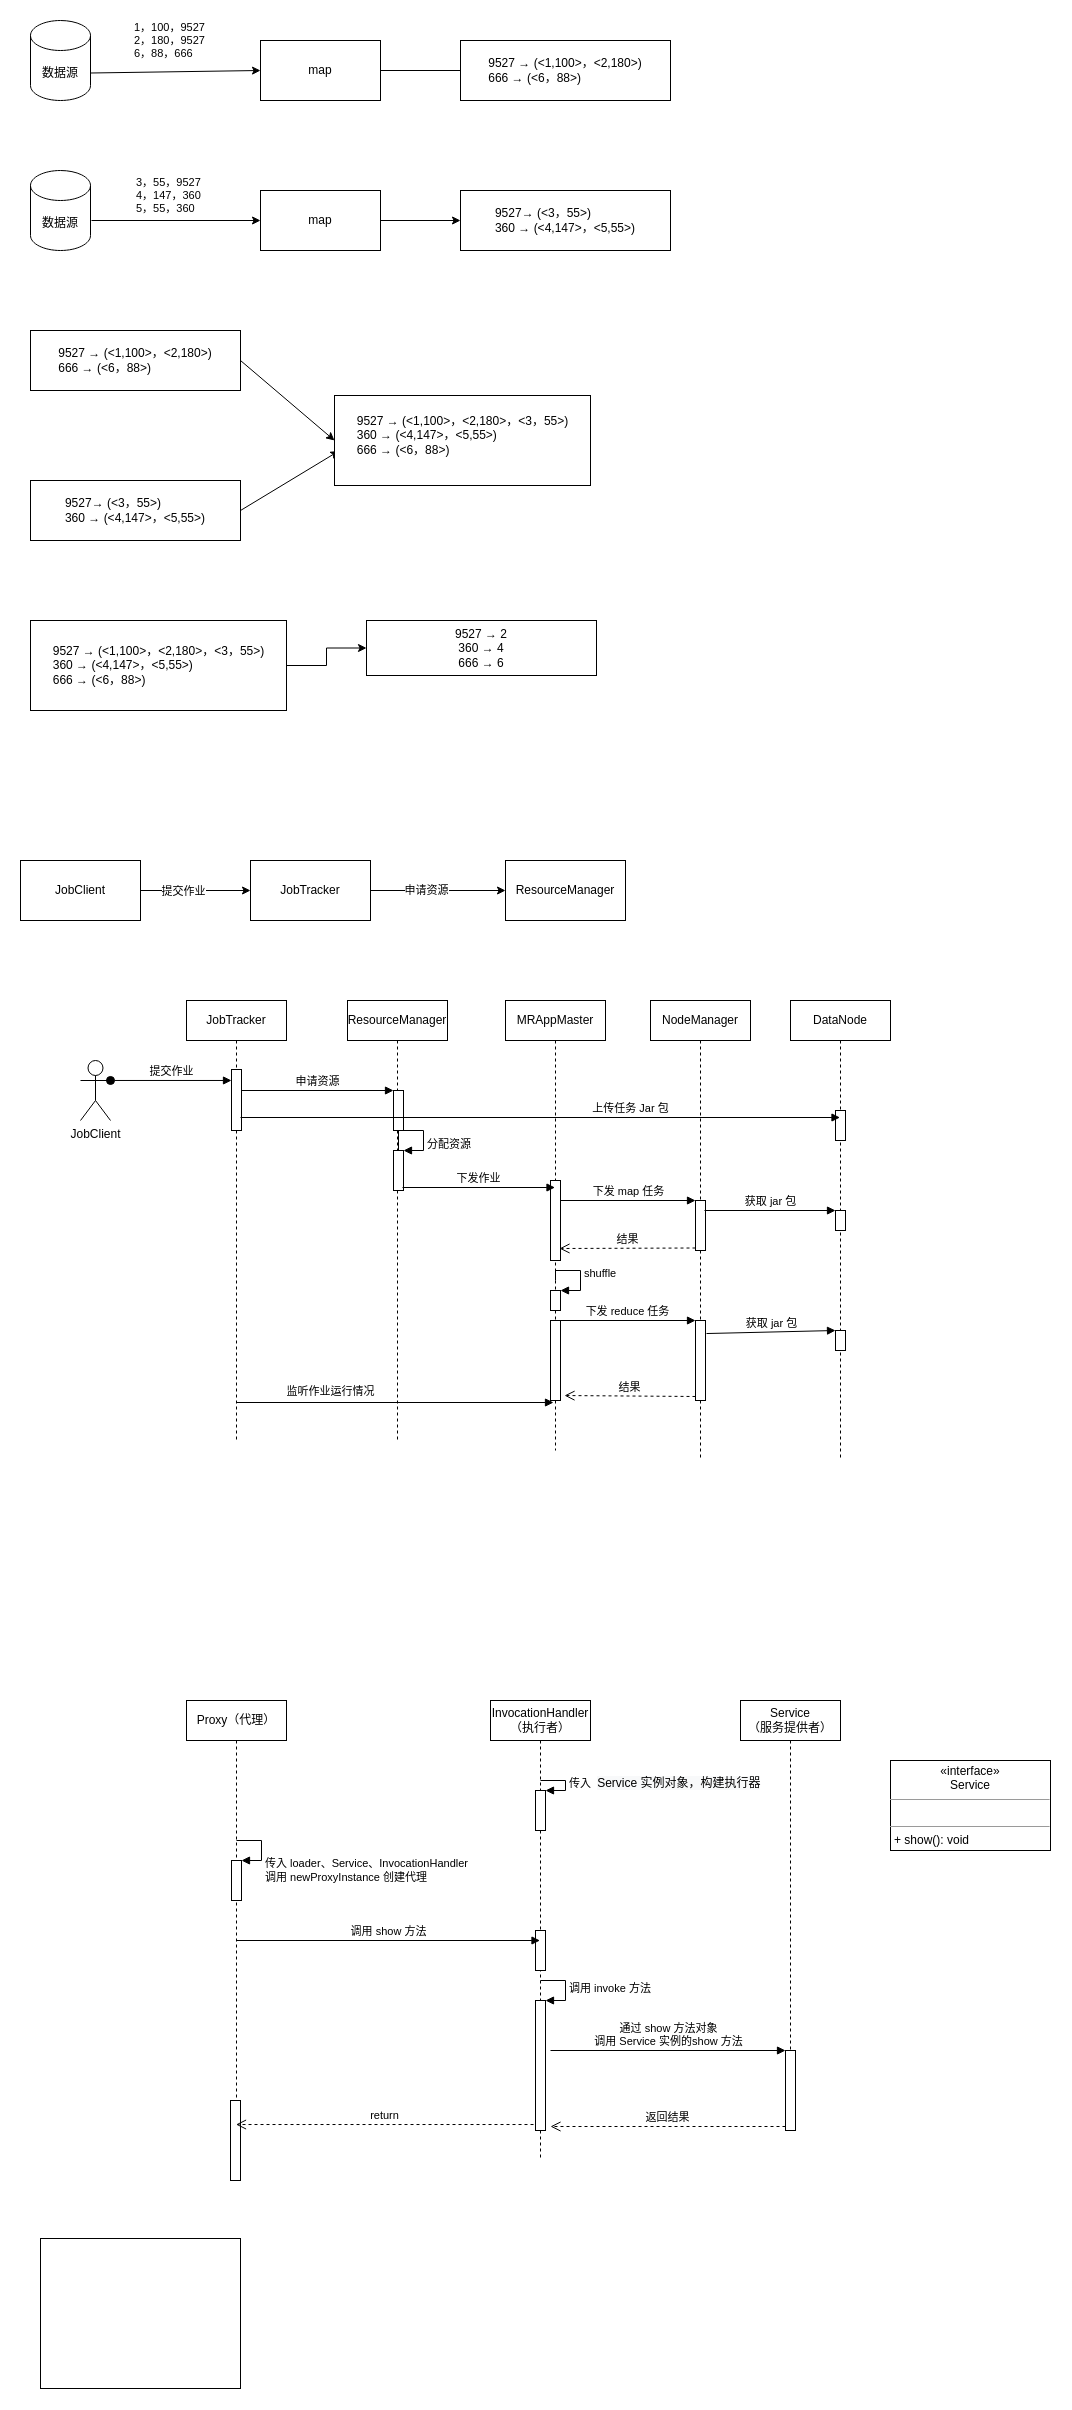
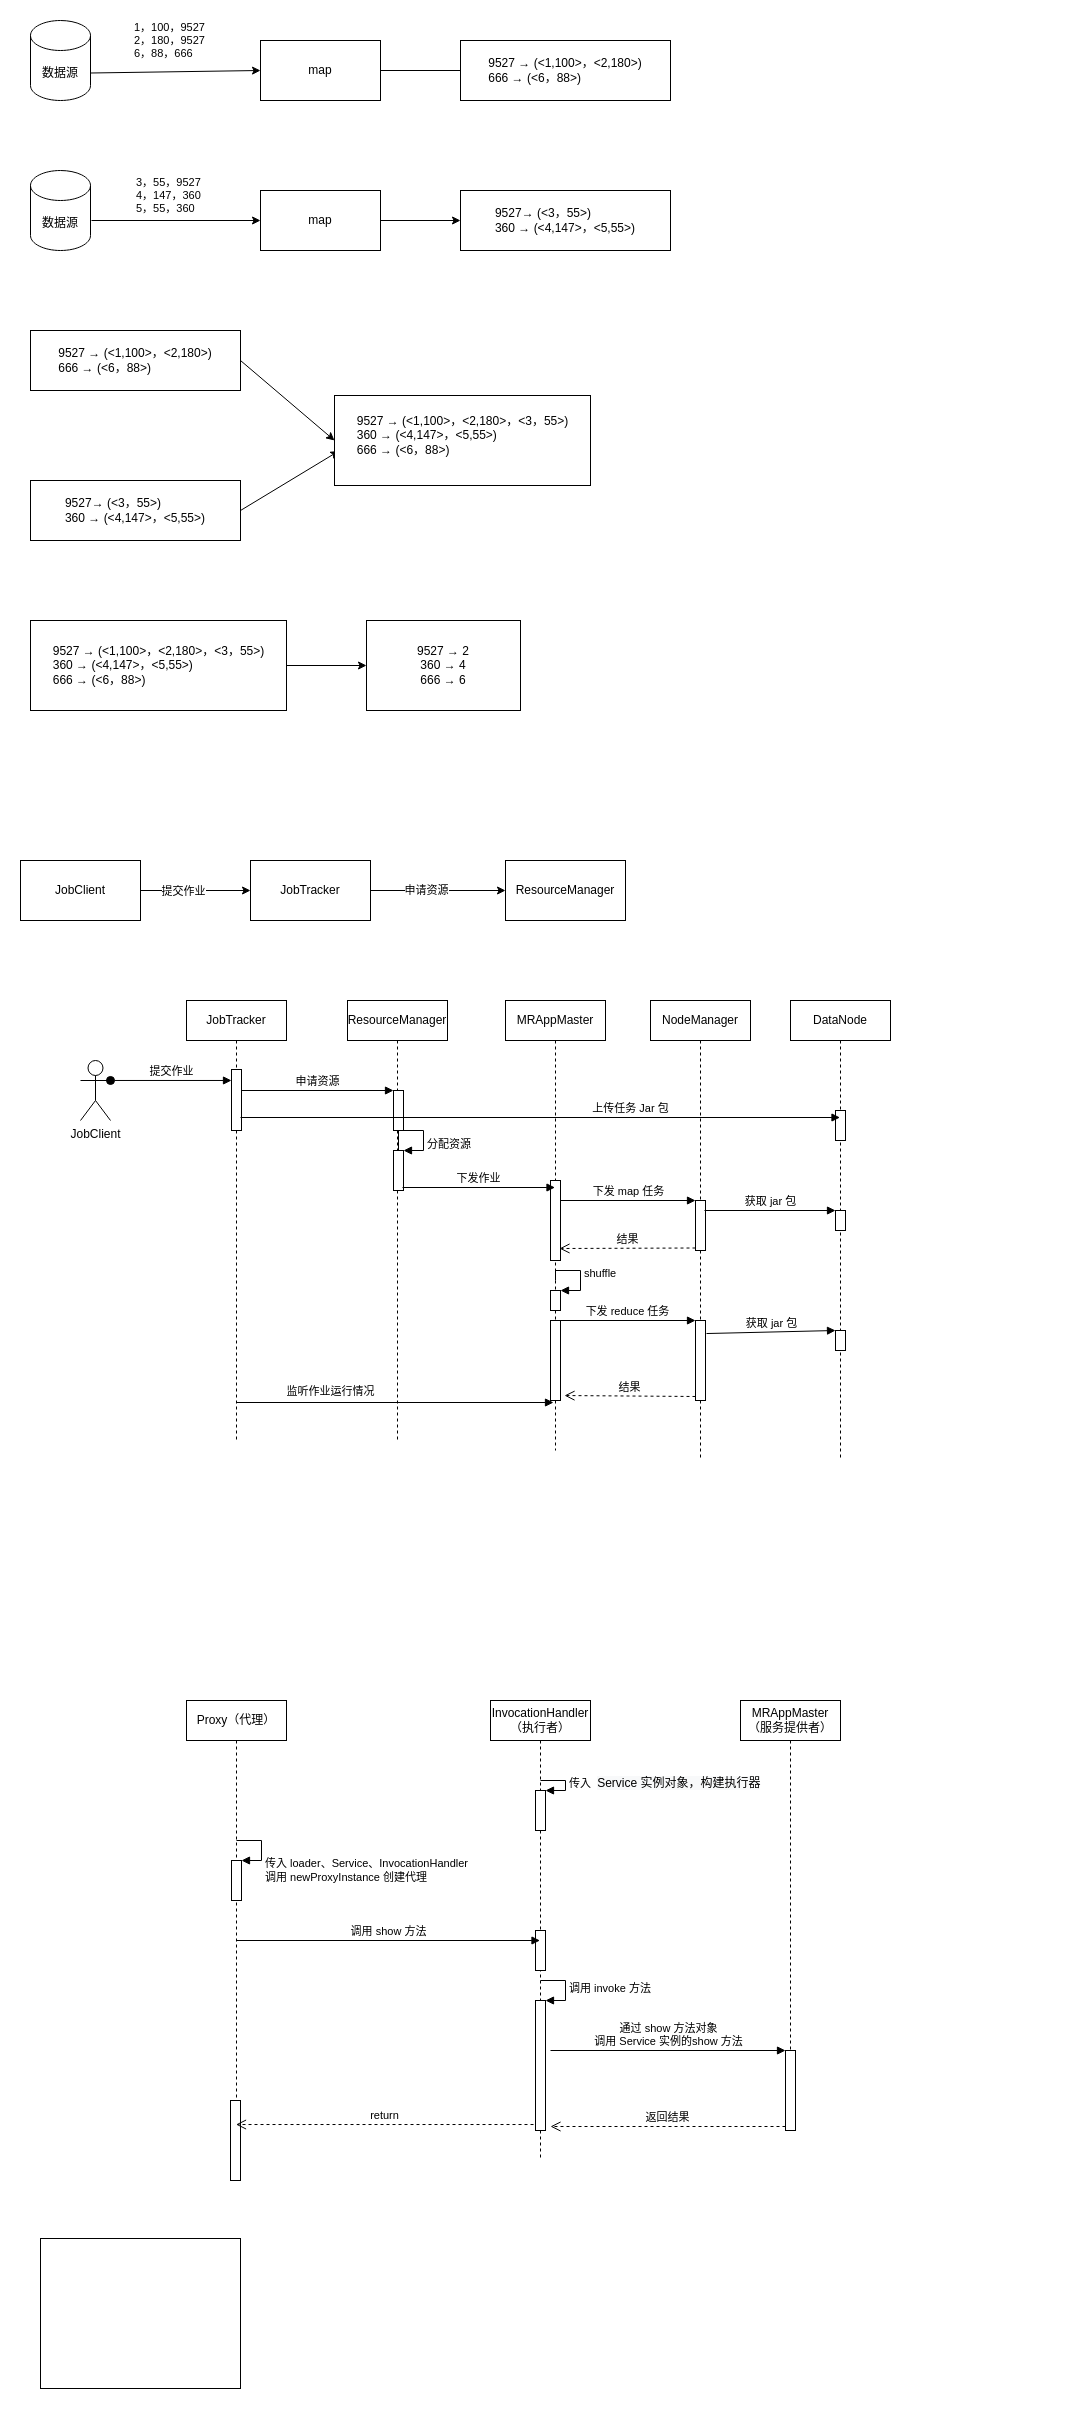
(482, 648) -> (444, 666)
(791, 1721) -> (791, 1721)
(971, 1806) -> none
